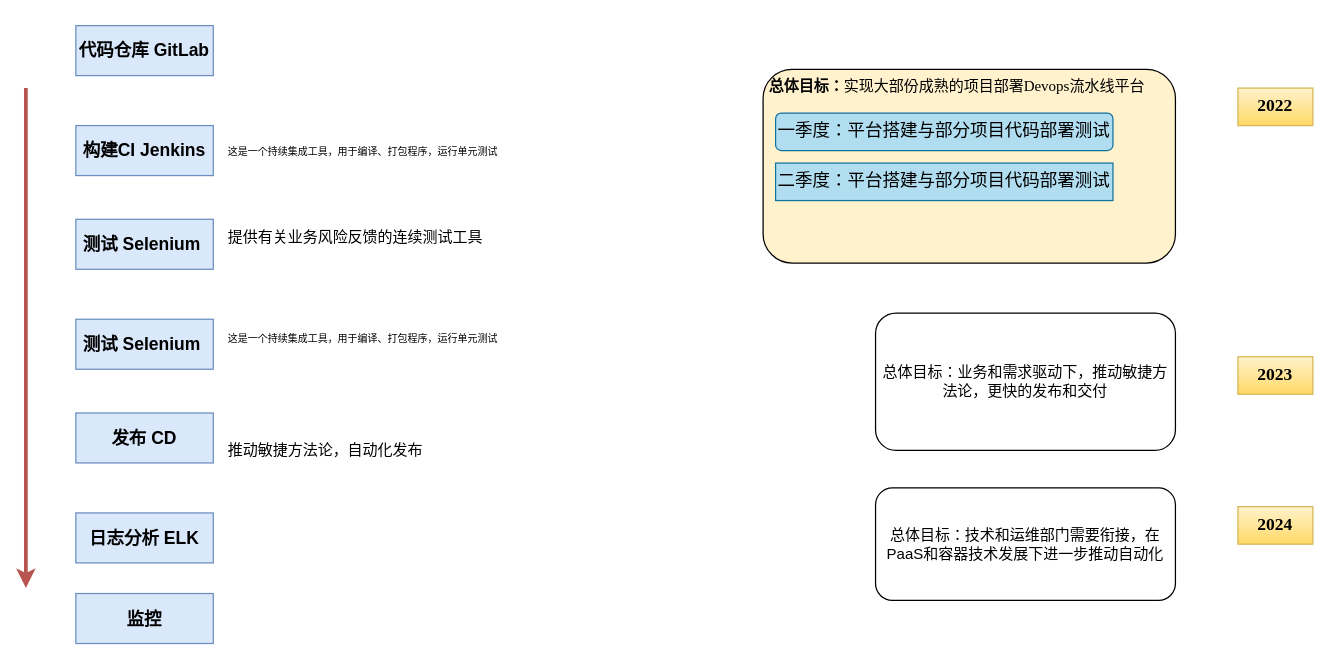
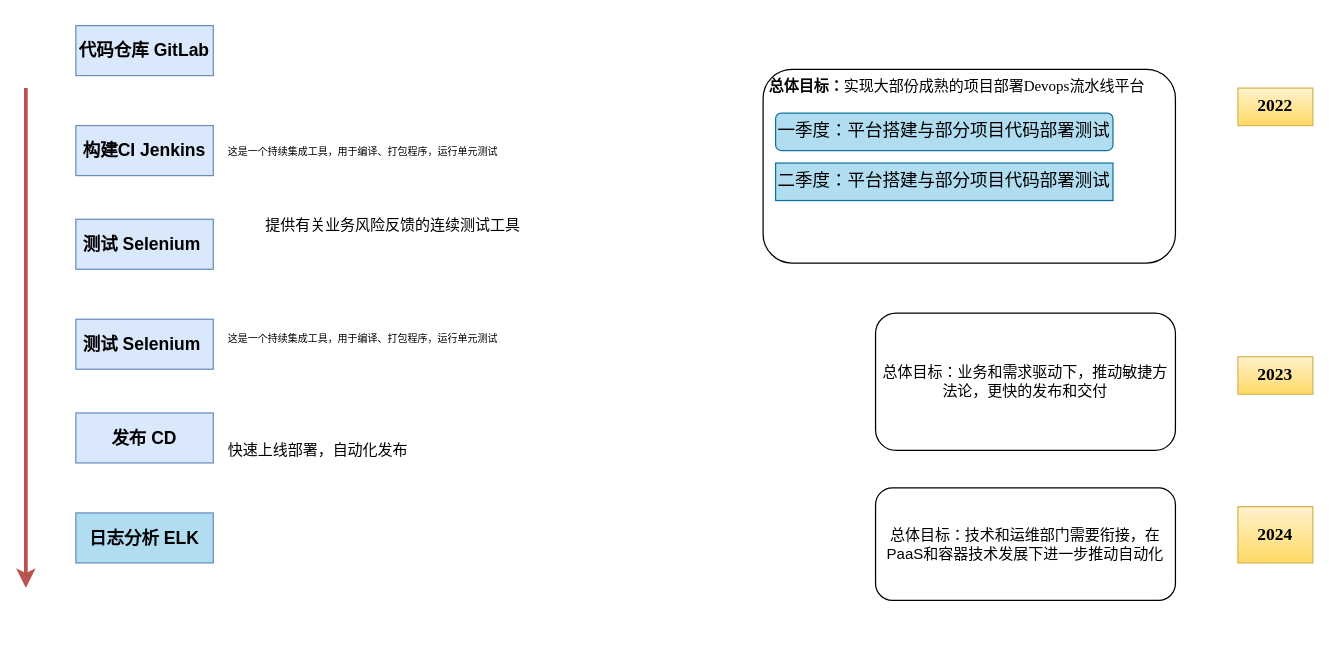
(956, 87) -> (956, 87)
(363, 238) -> (401, 226)
(326, 451) -> (318, 451)
(1276, 526) -> (1276, 535)
(144, 538) -> (144, 538)
(144, 619) -> none
